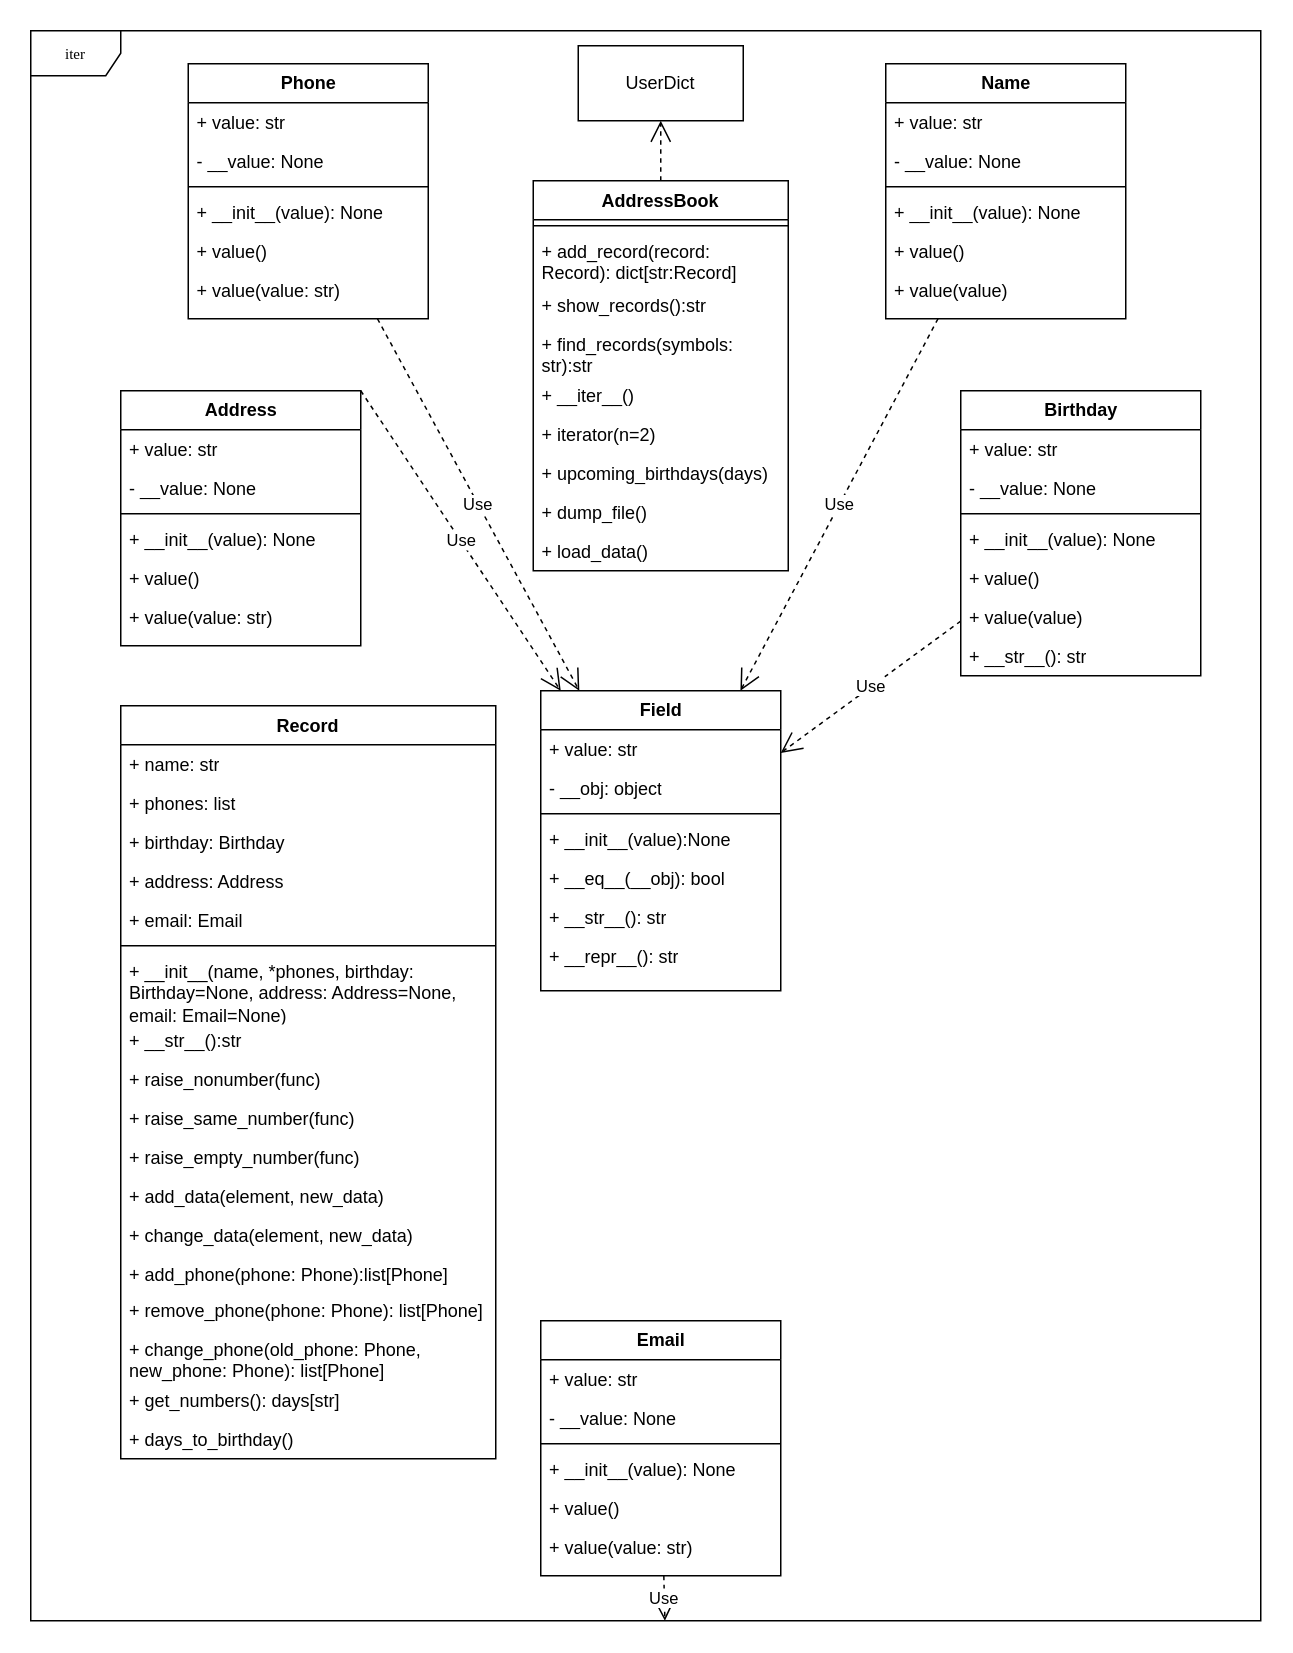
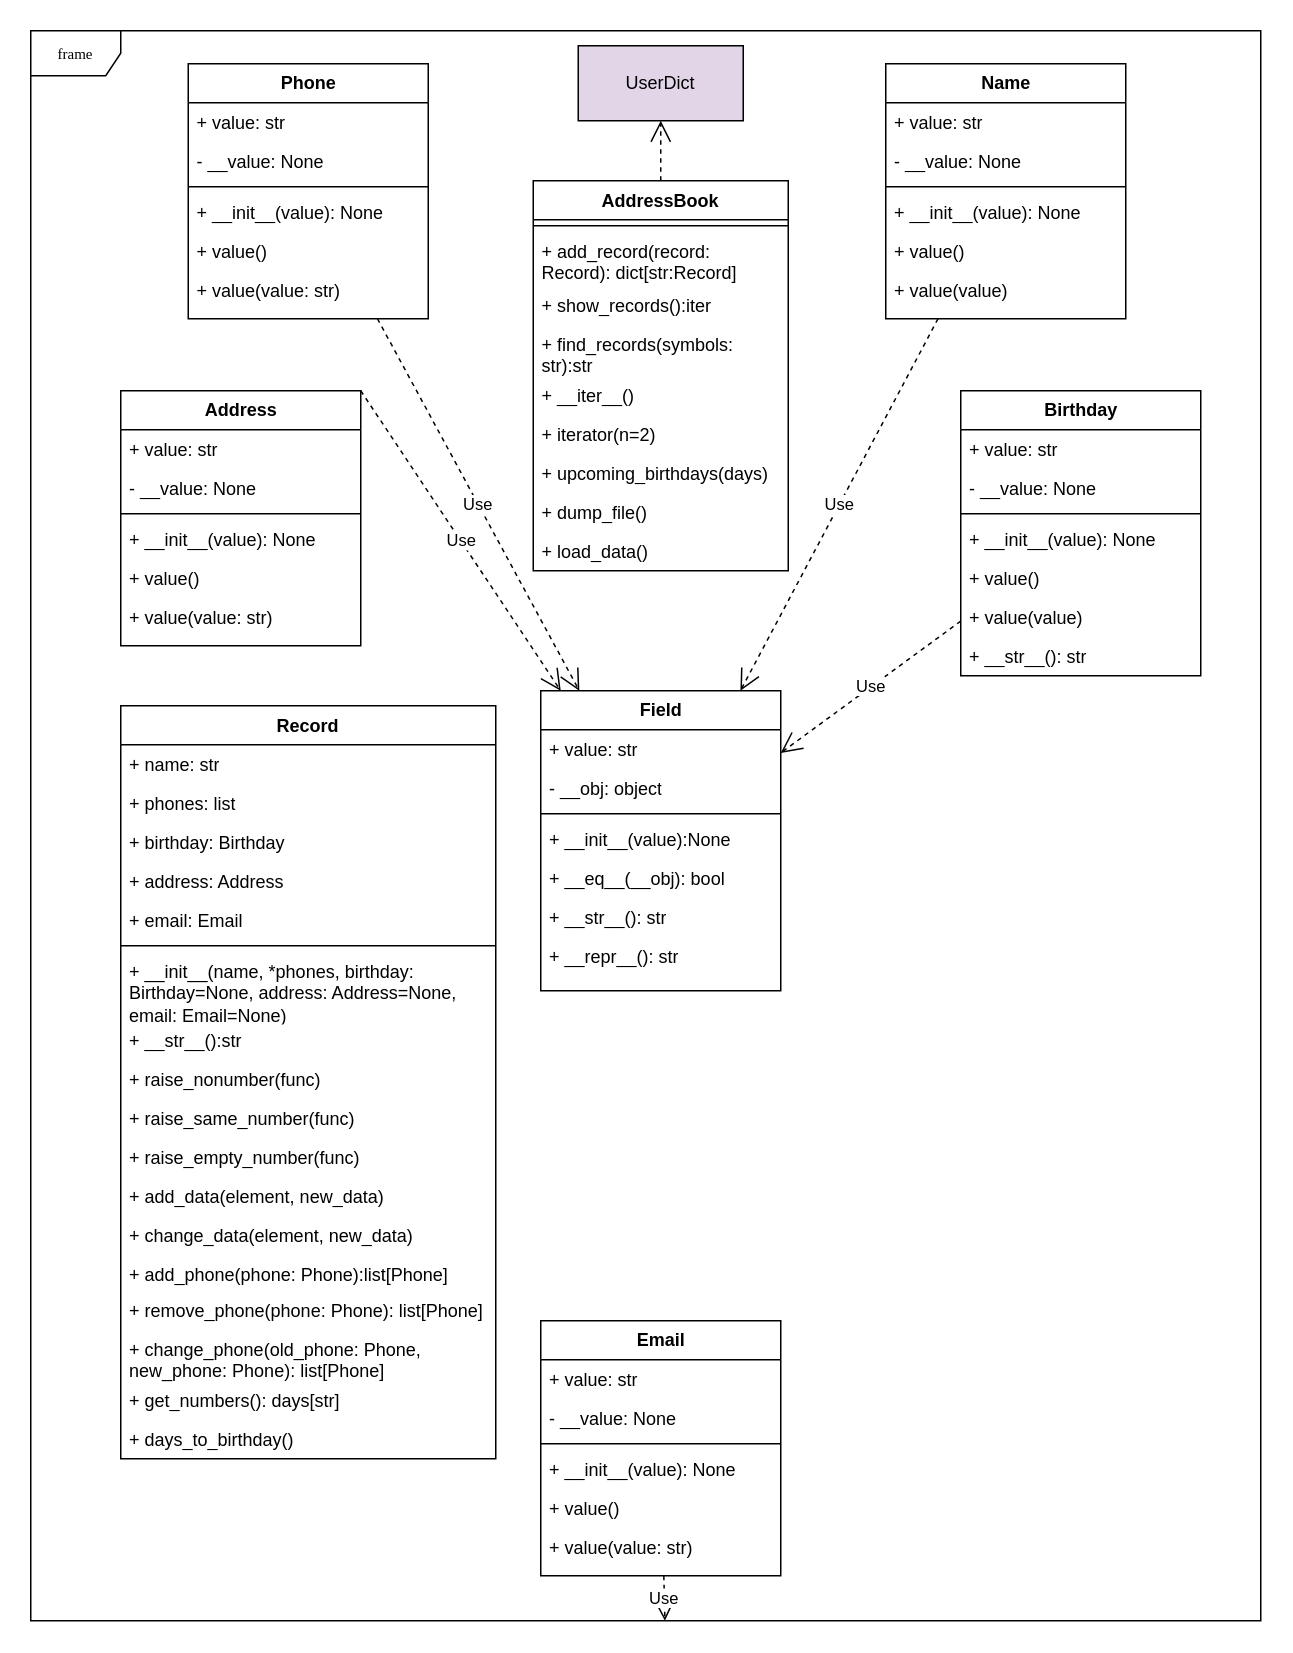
(76, 53) -> (76, 53)
(661, 83) -> (661, 83)
(638, 307) -> (641, 307)
